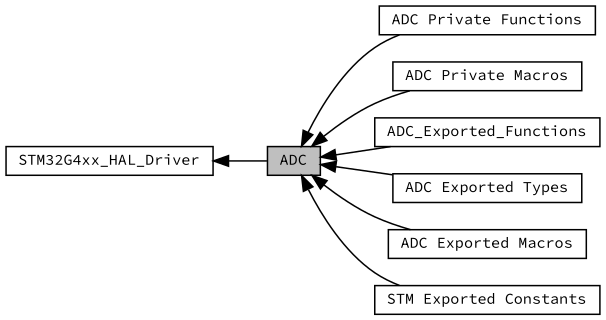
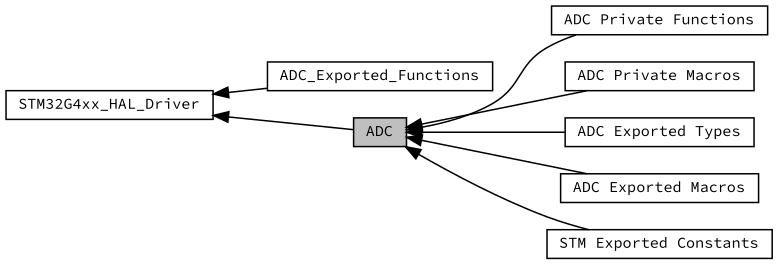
(363, 151) -> (248, 90)
